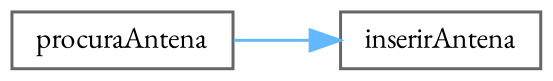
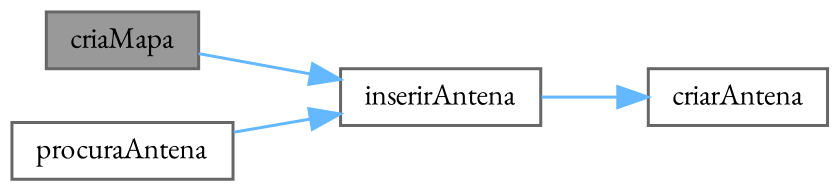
none -> (122, 40)
none -> (738, 97)
